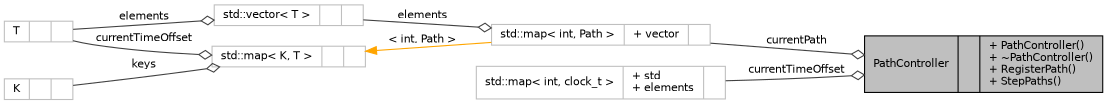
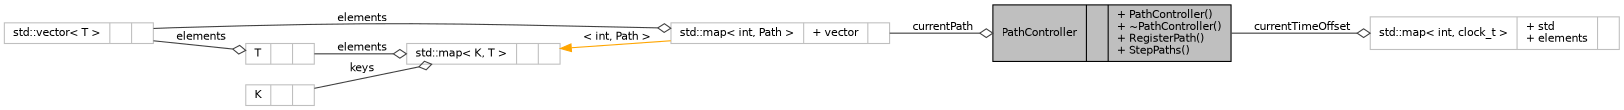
(137, 25) -> (193, 45)
(142, 39) -> (361, 48)
(788, 79) -> (1294, 33)
